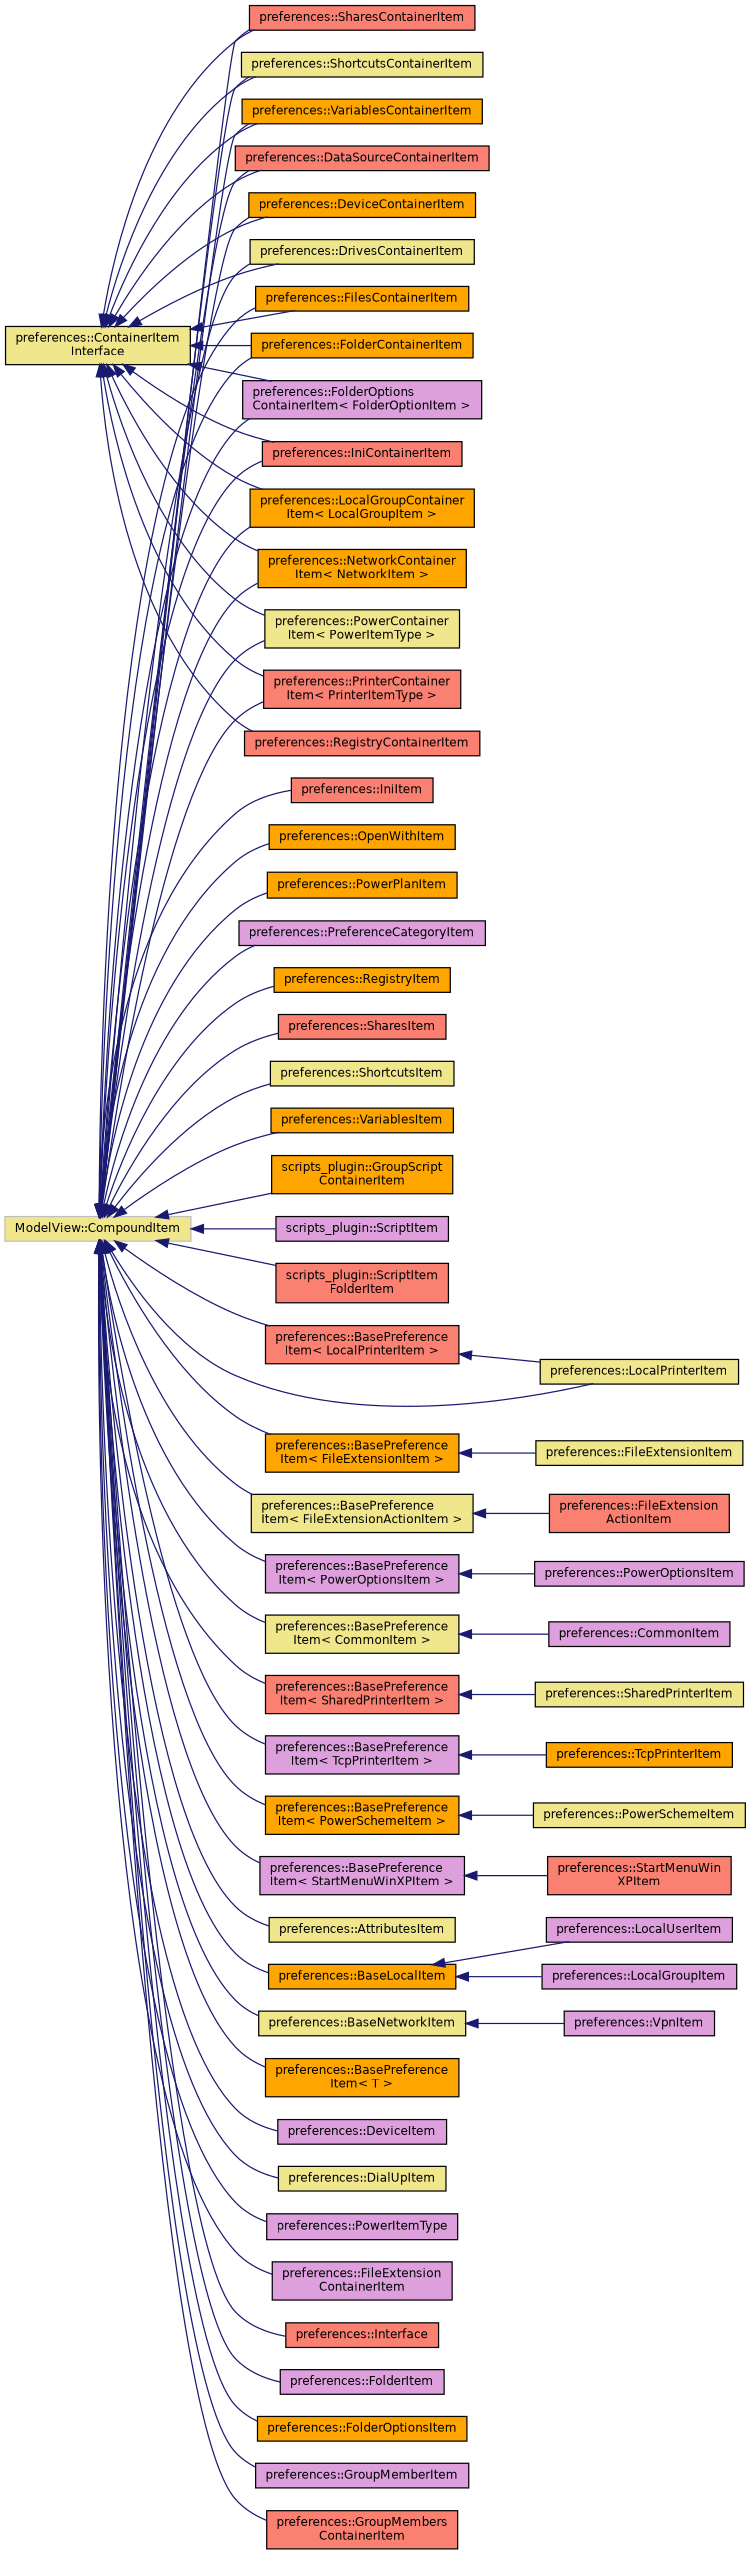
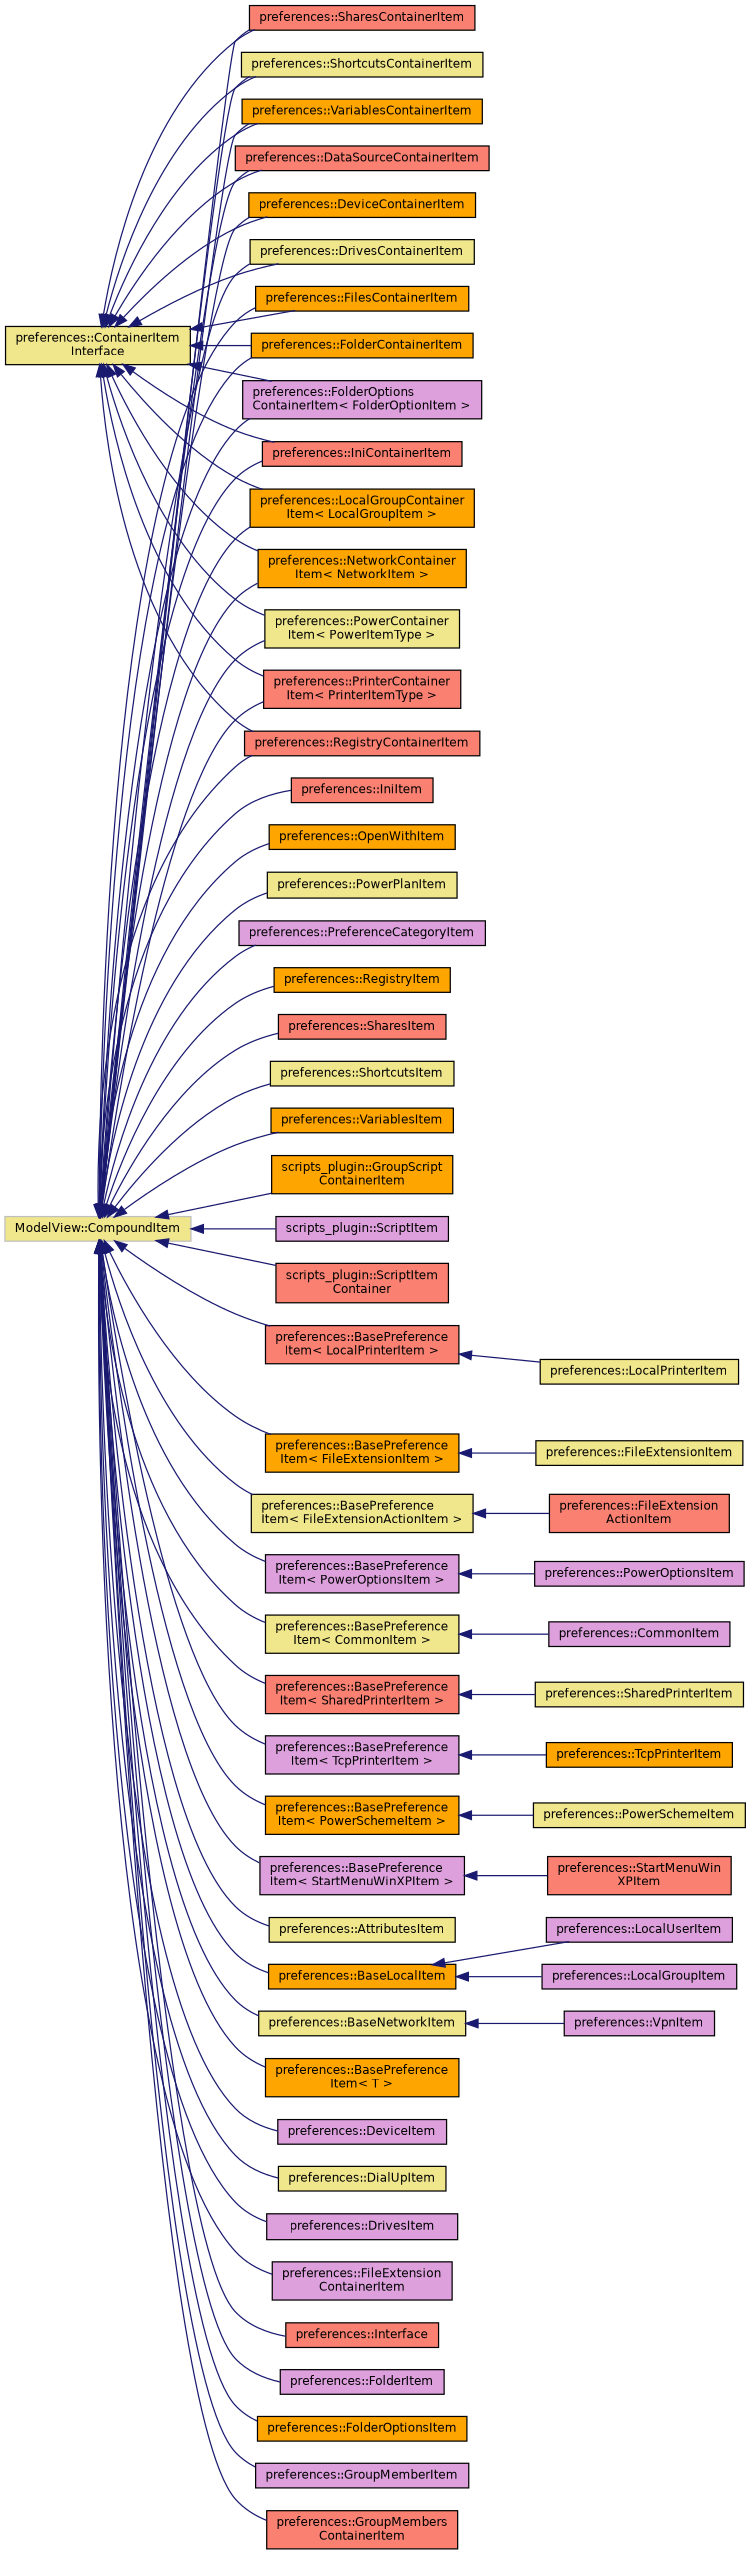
(362, 885) -> (362, 885)
(362, 1283) -> (362, 1283)
(325, 1400) -> (127, 961)
(362, 2227) -> (362, 2227)
